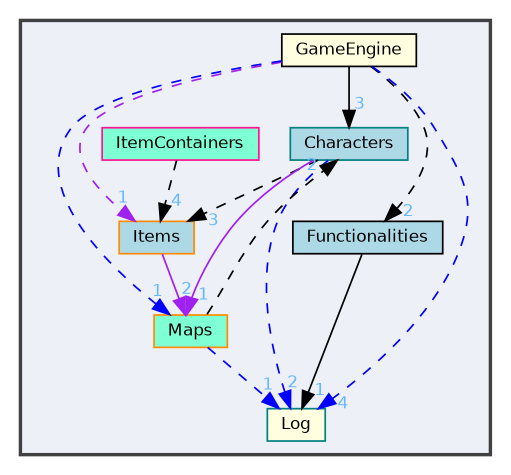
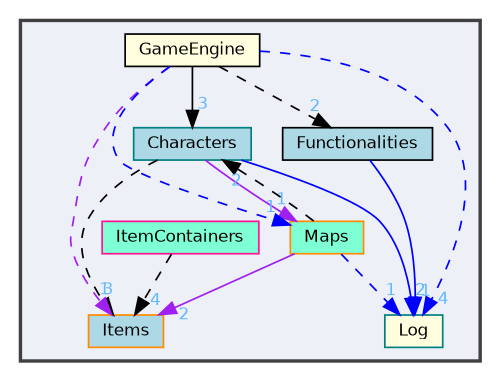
(267, 267) -> (351, 202)
(171, 276) -> (235, 281)
(335, 323) -> (406, 224)
